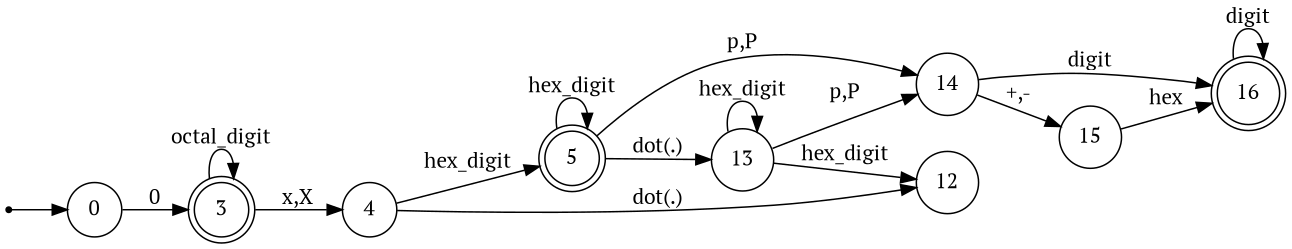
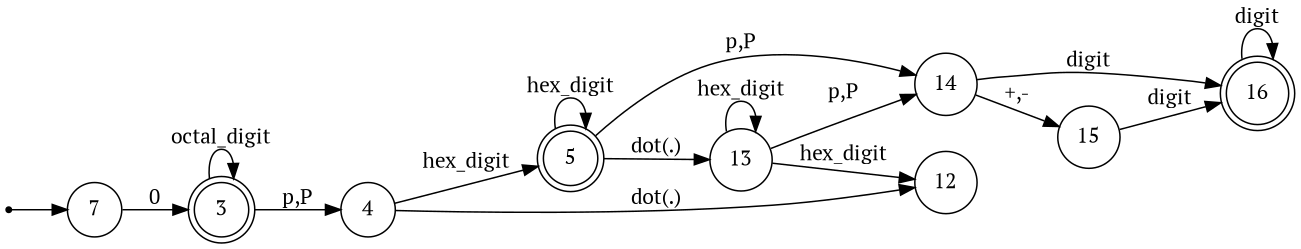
(1166, 99) -> (1170, 99)
(299, 198) -> (298, 198)
(95, 210) -> (95, 210)
